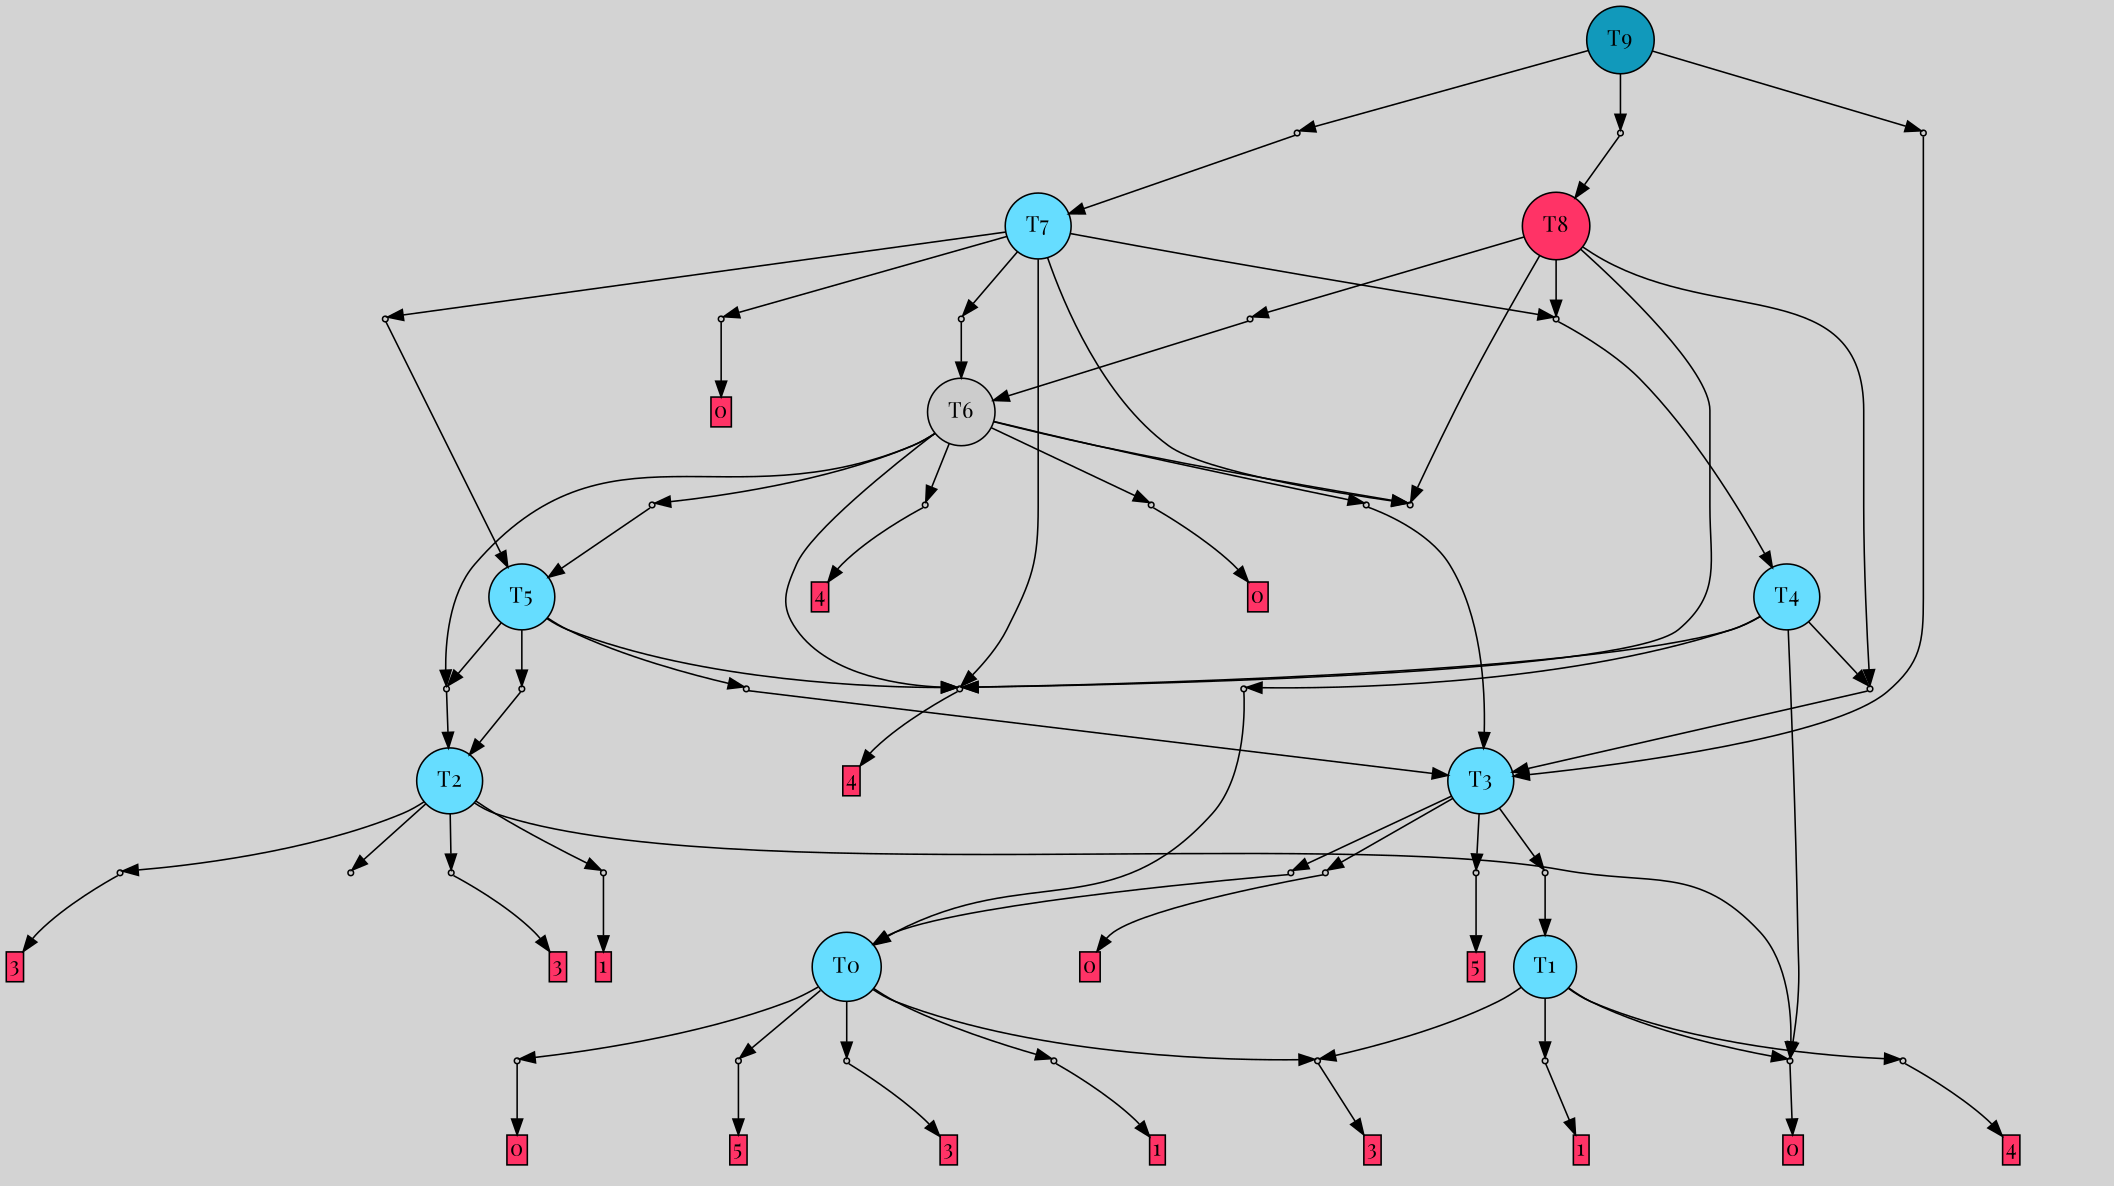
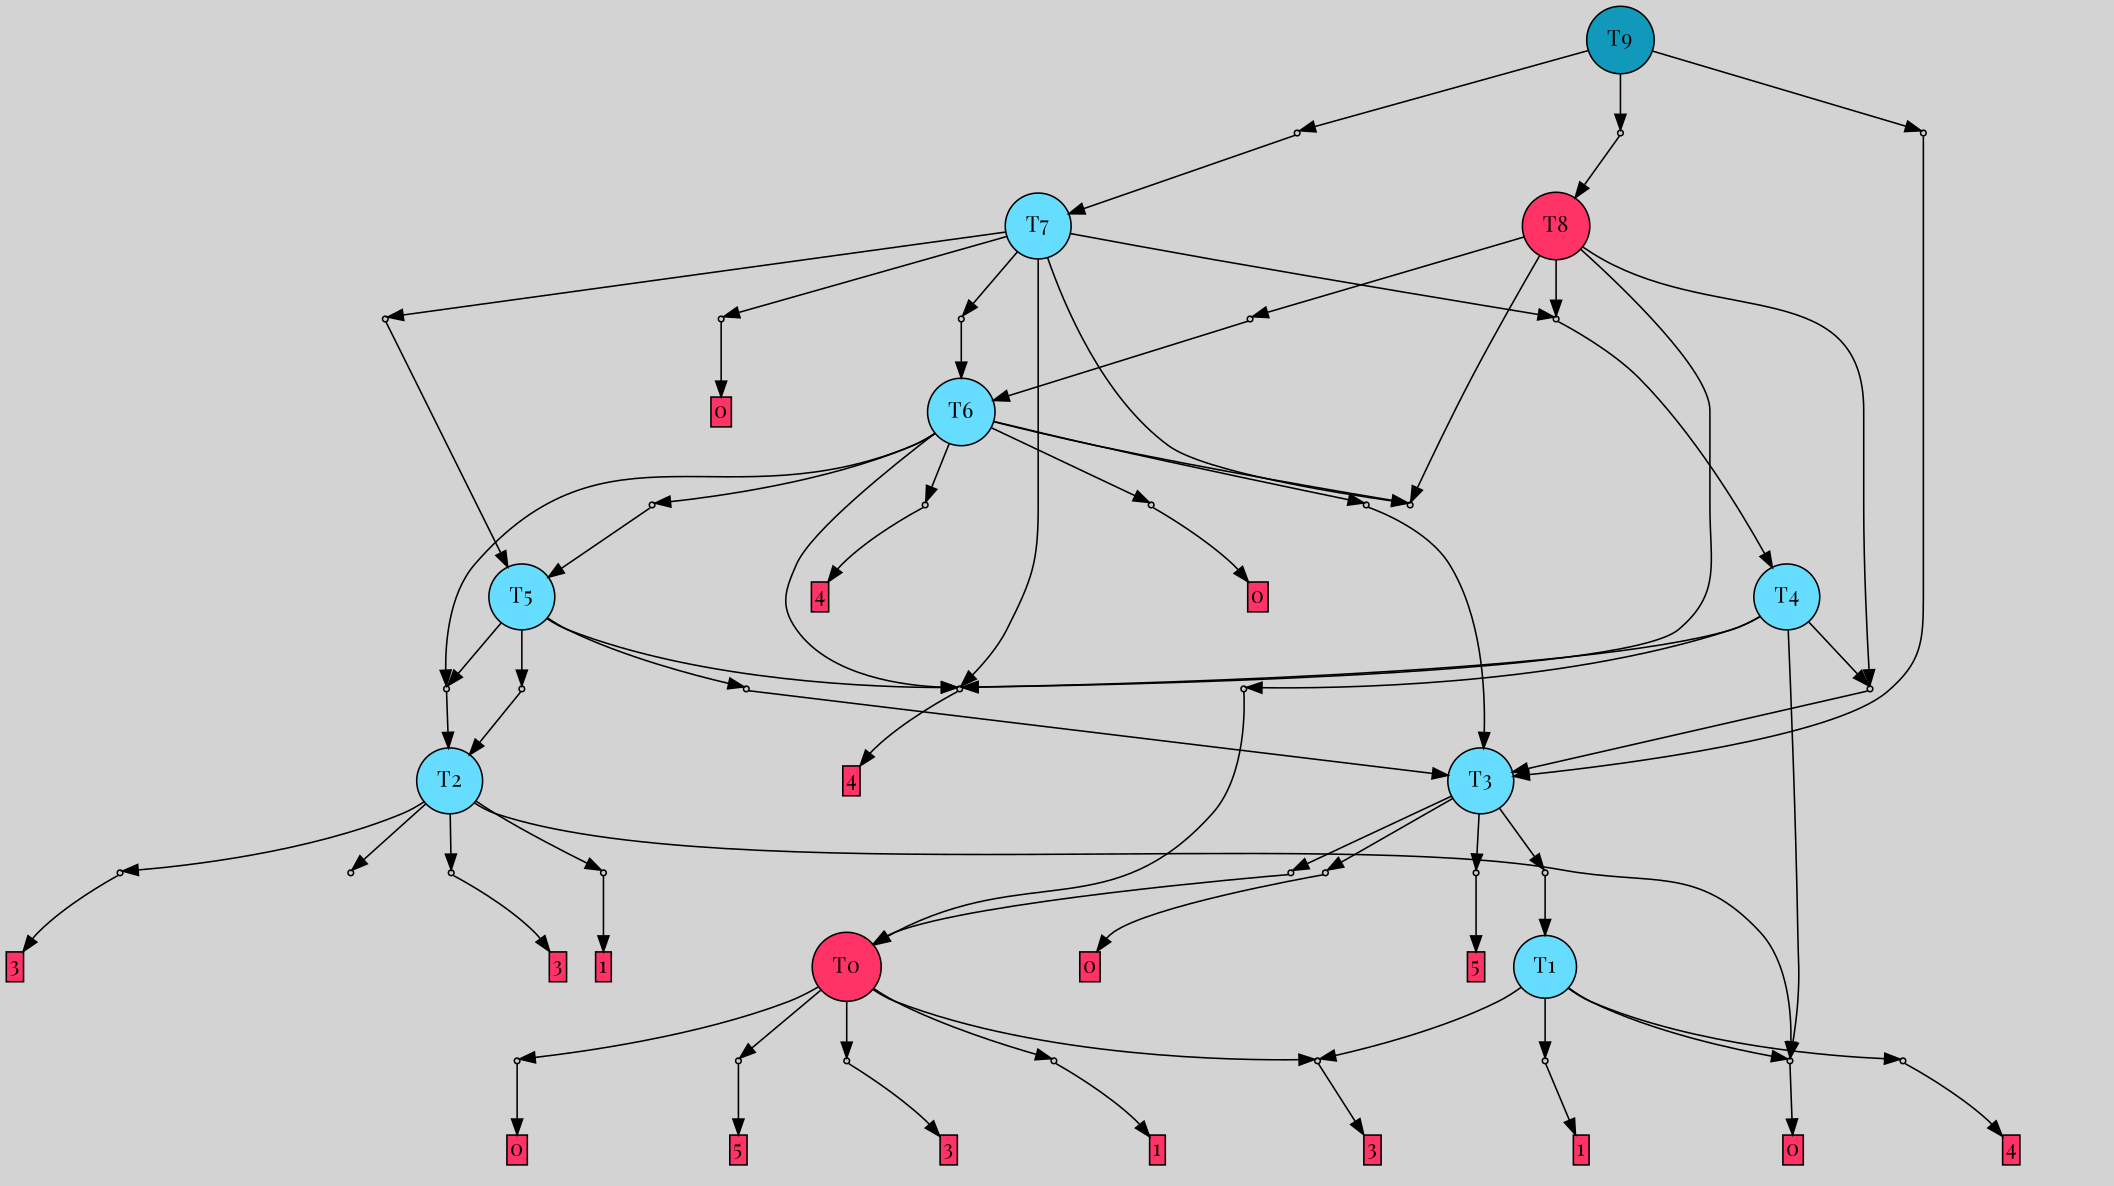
(961, 412) -> (961, 412)
(847, 967) -> (847, 967)
